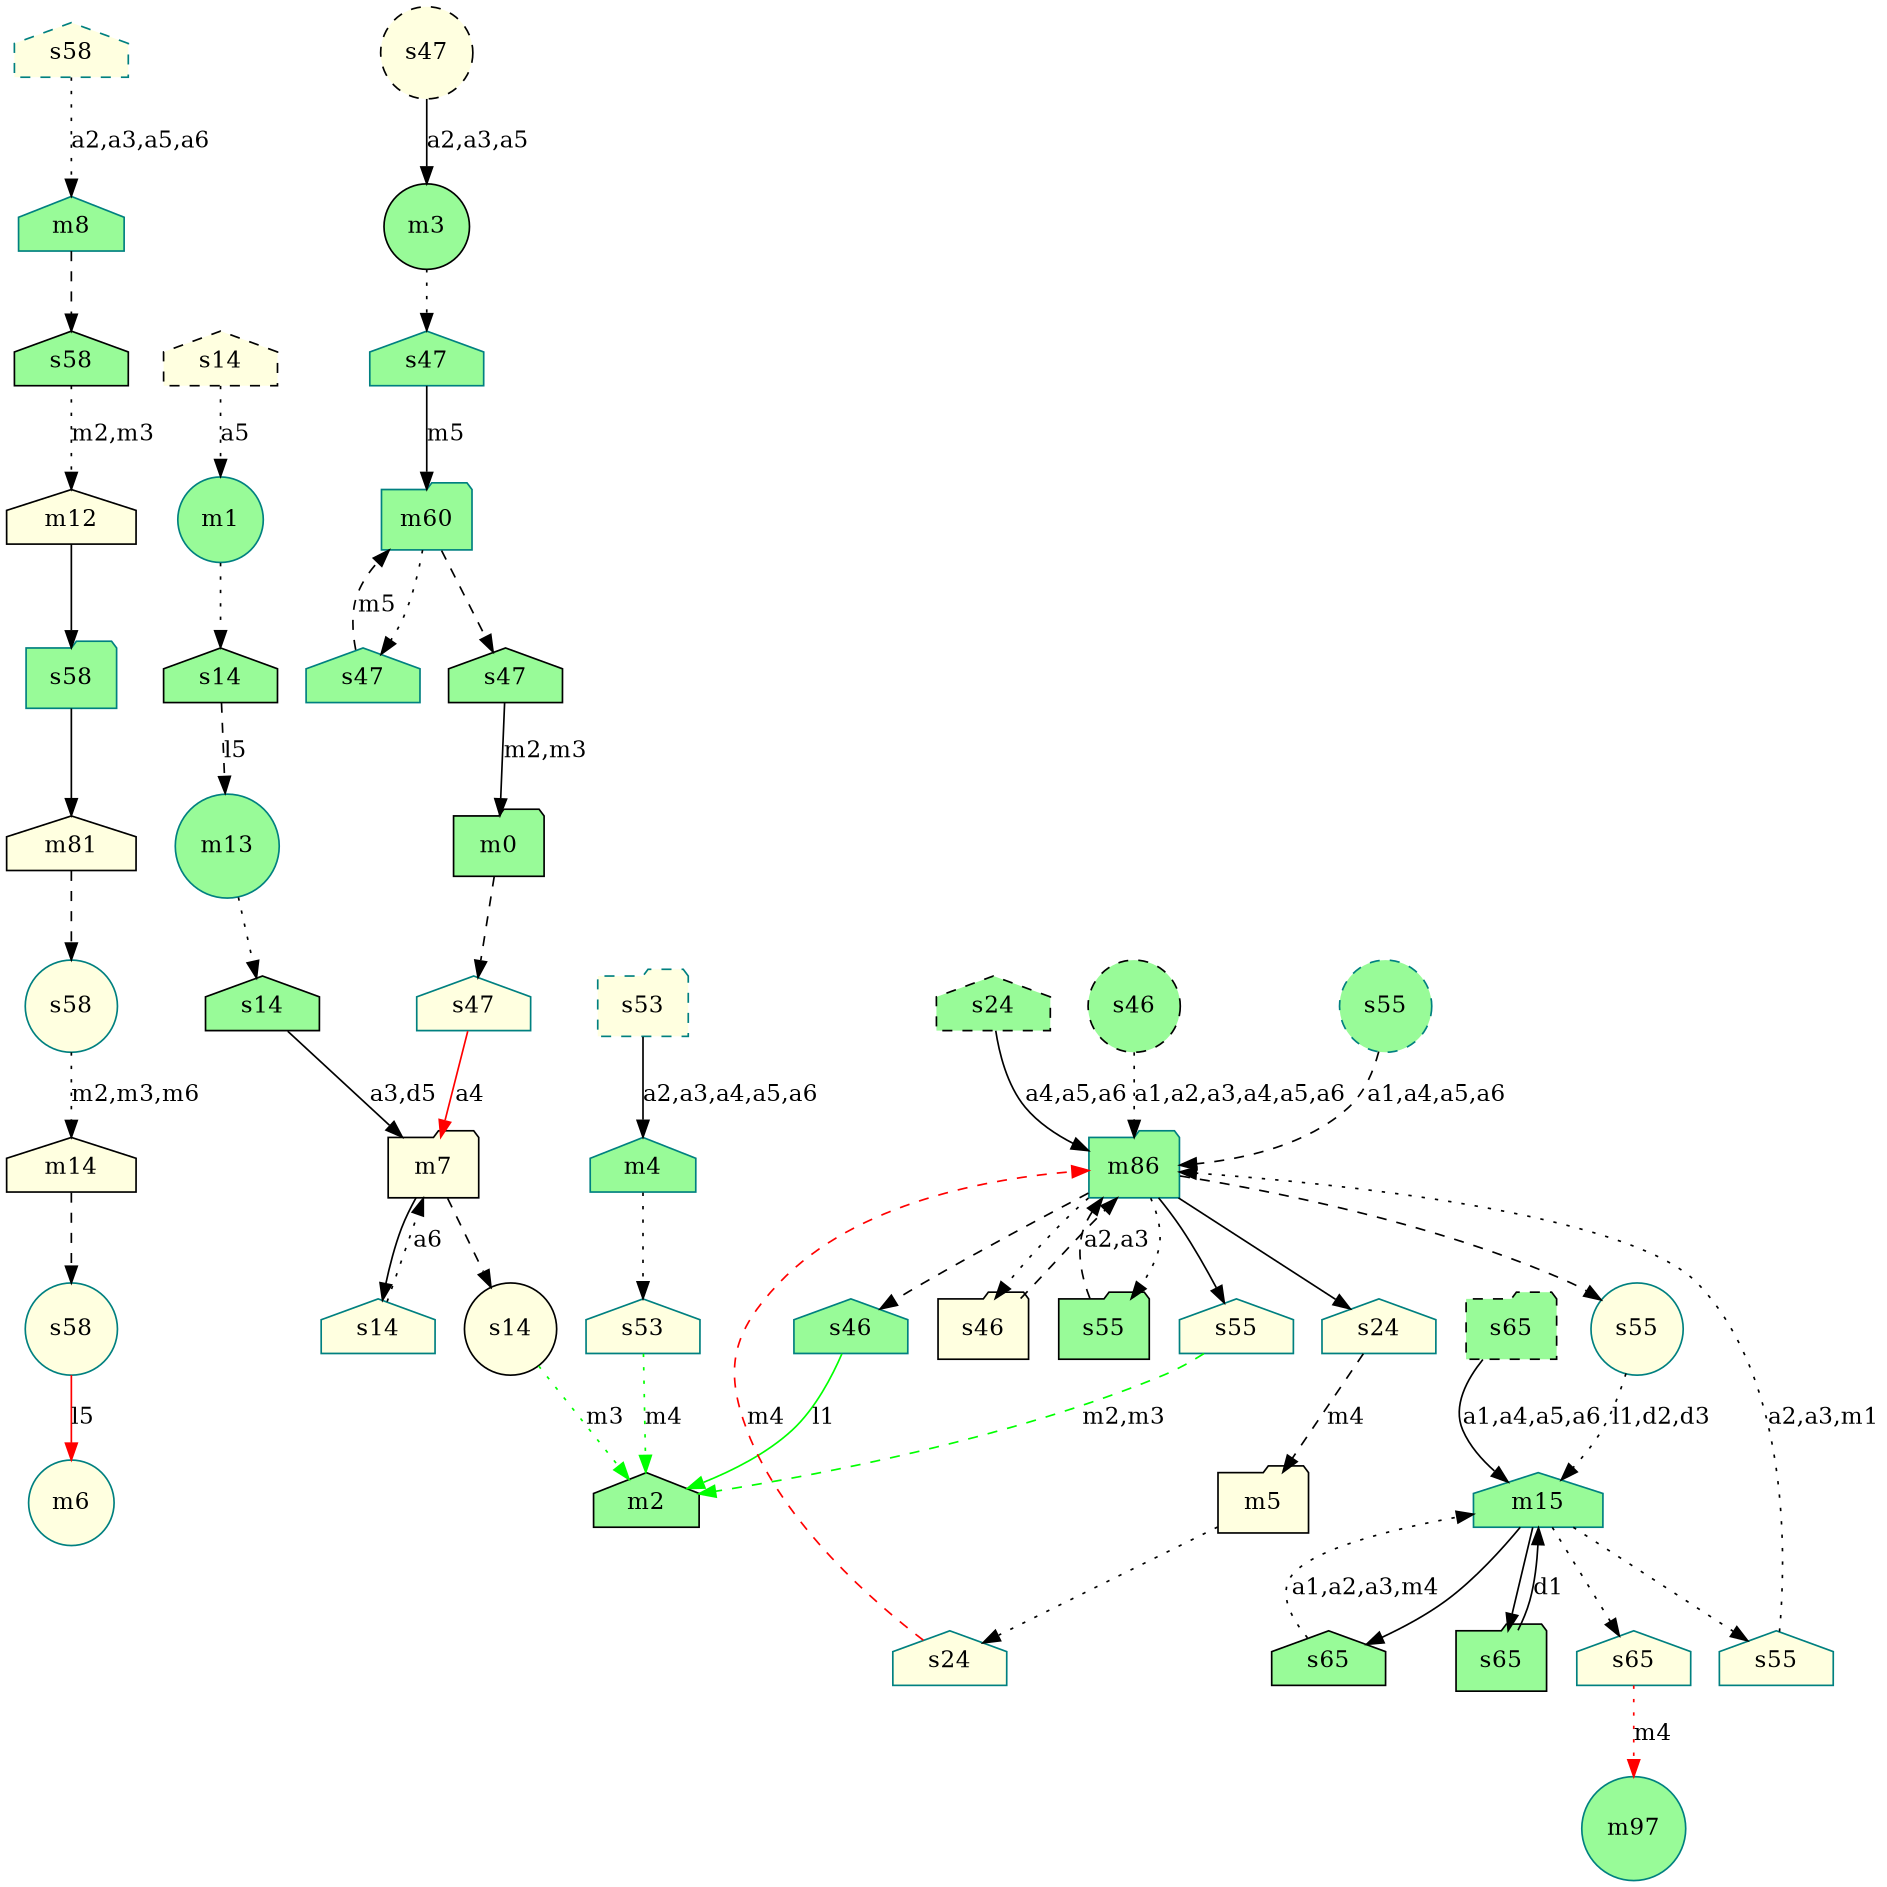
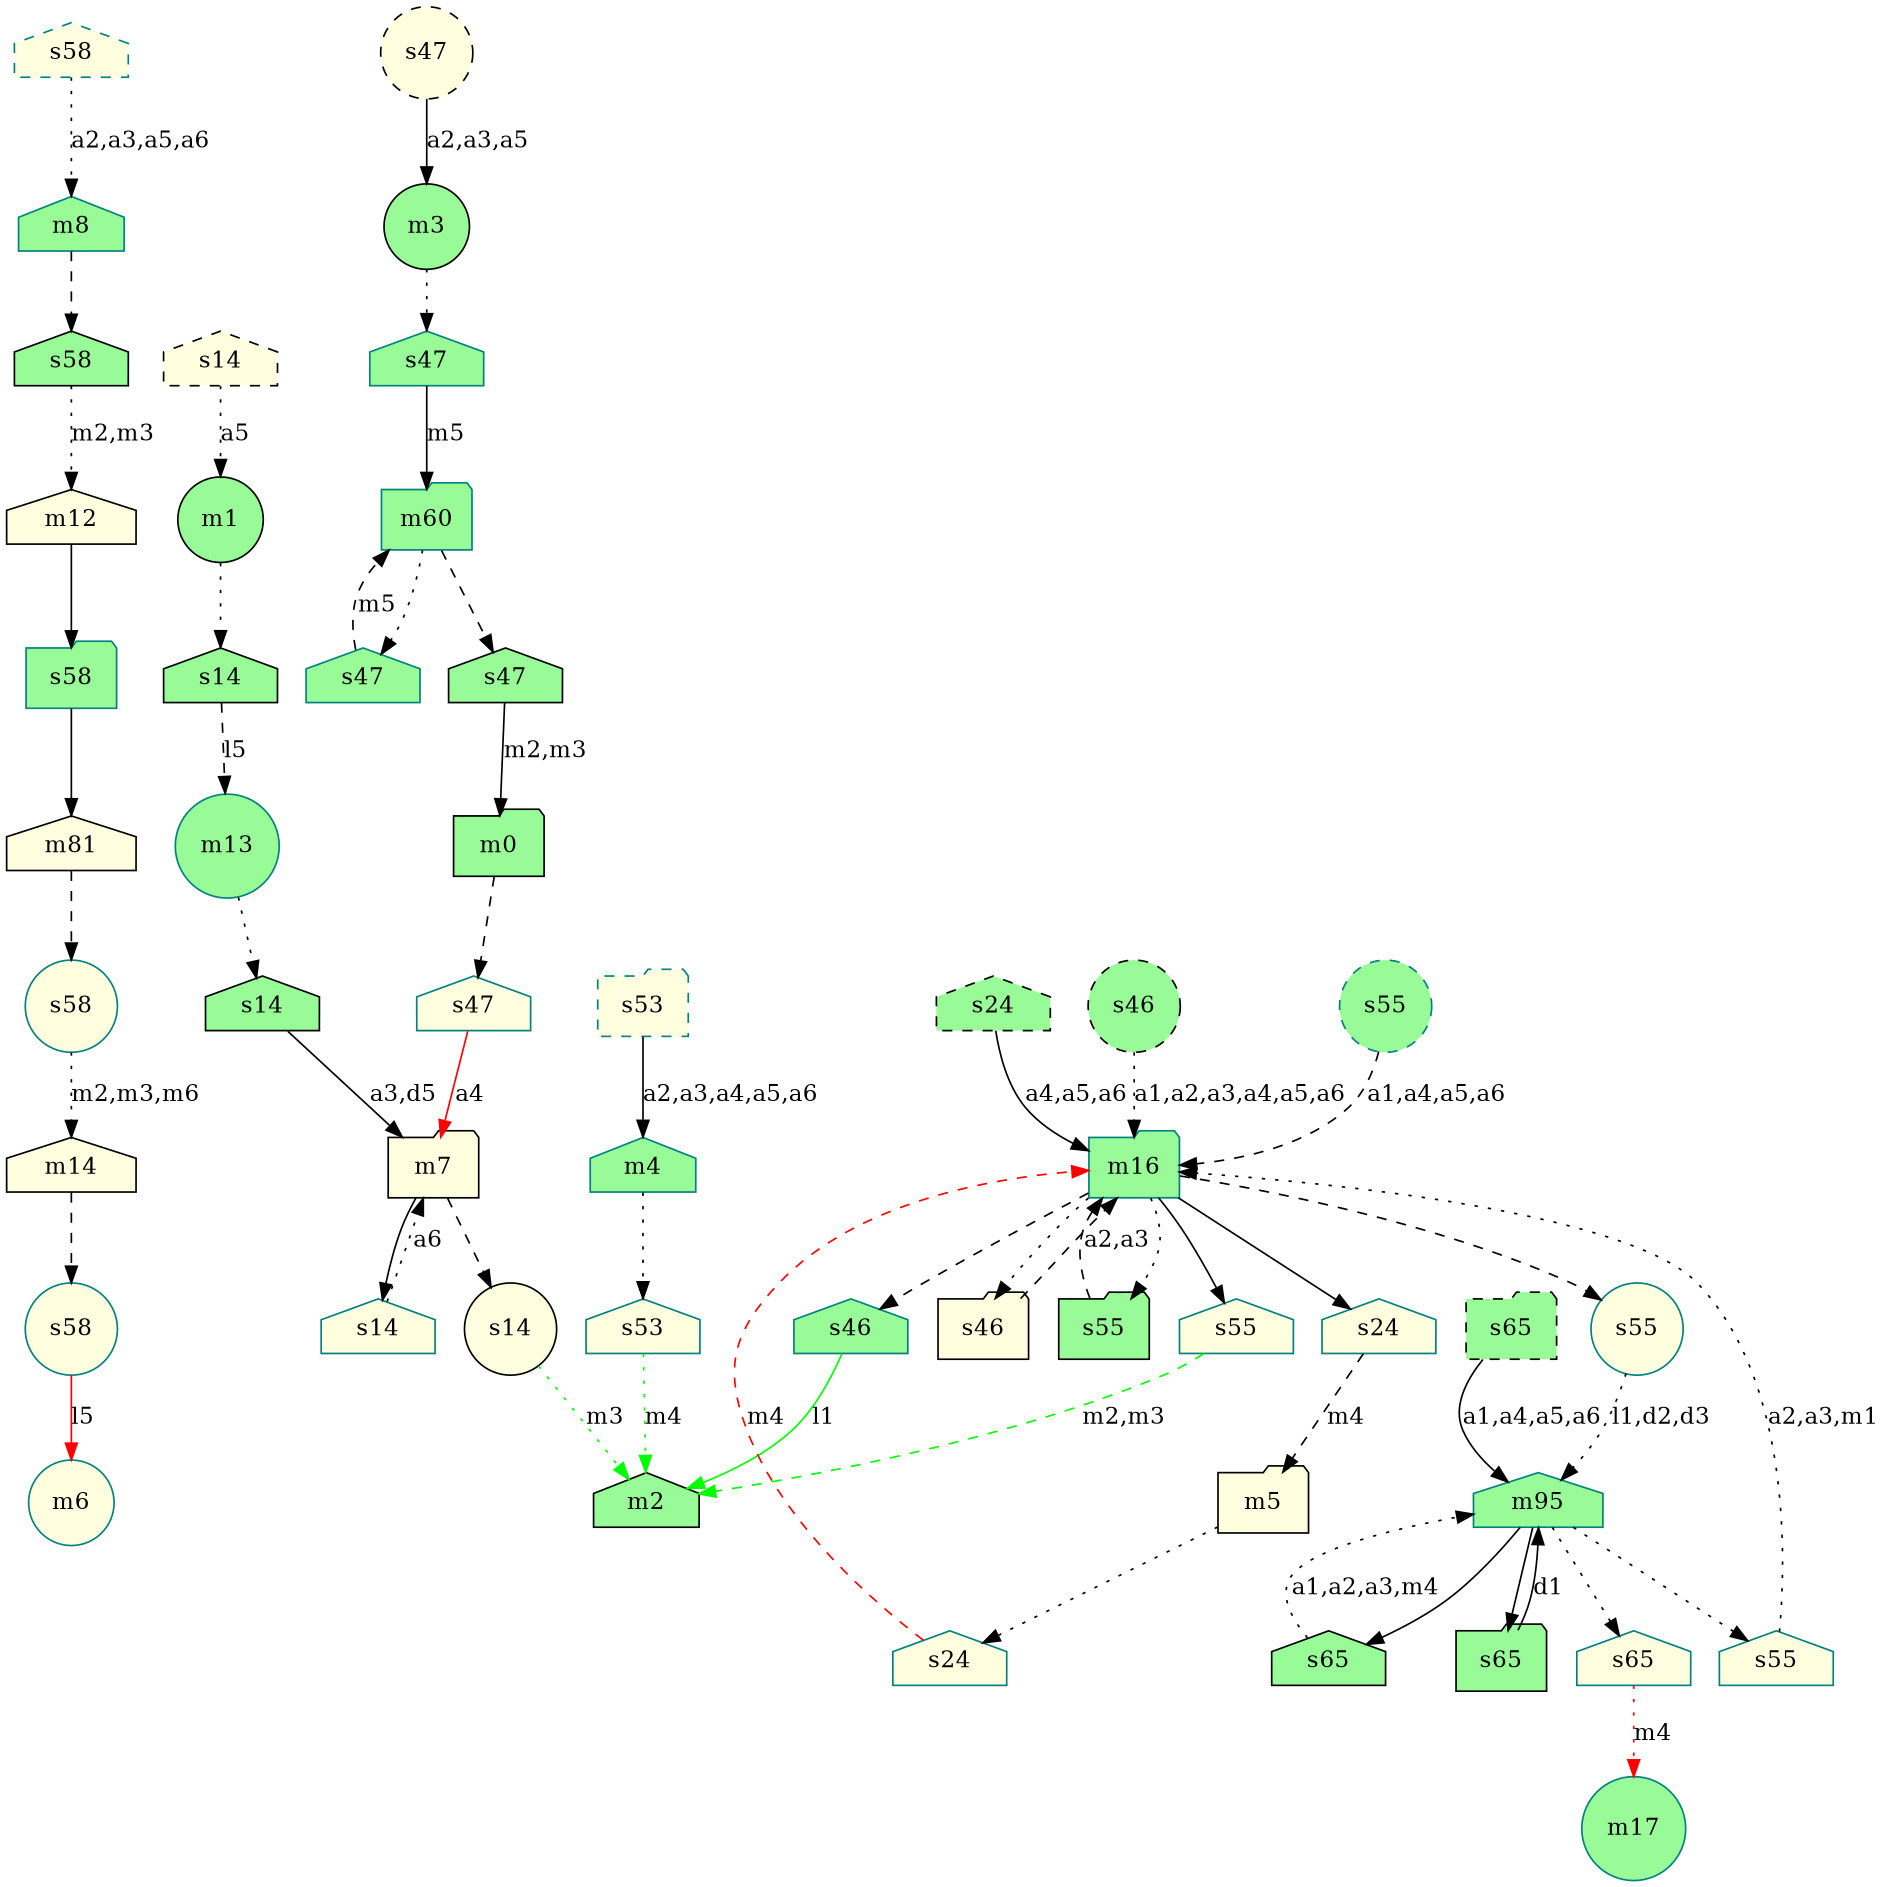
(221, 520) -> (221, 520)
(1134, 1168) -> (1134, 1168)
(1538, 1503) -> (1538, 1503)
(1634, 1829) -> (1634, 1829)
